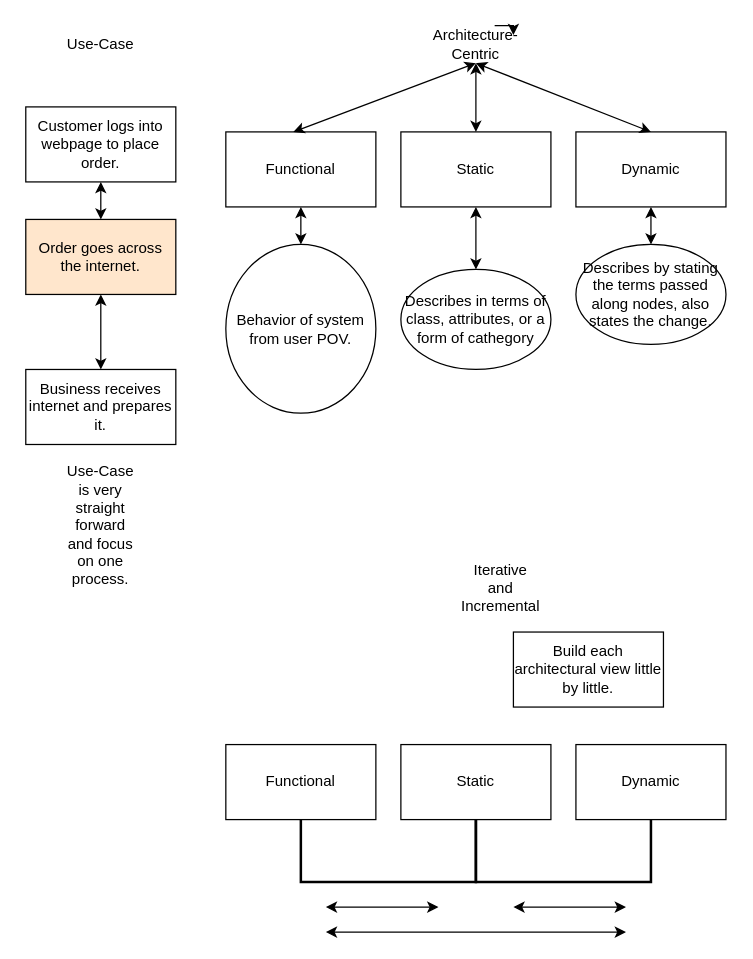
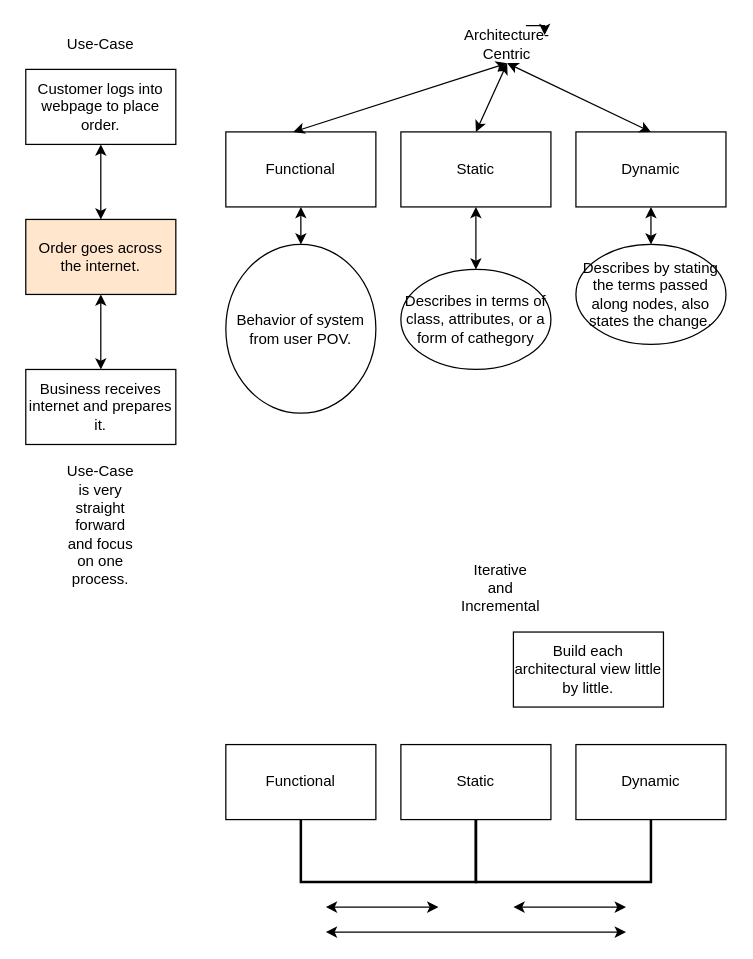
(476, 44) -> (507, 44)
(101, 144) -> (101, 107)
